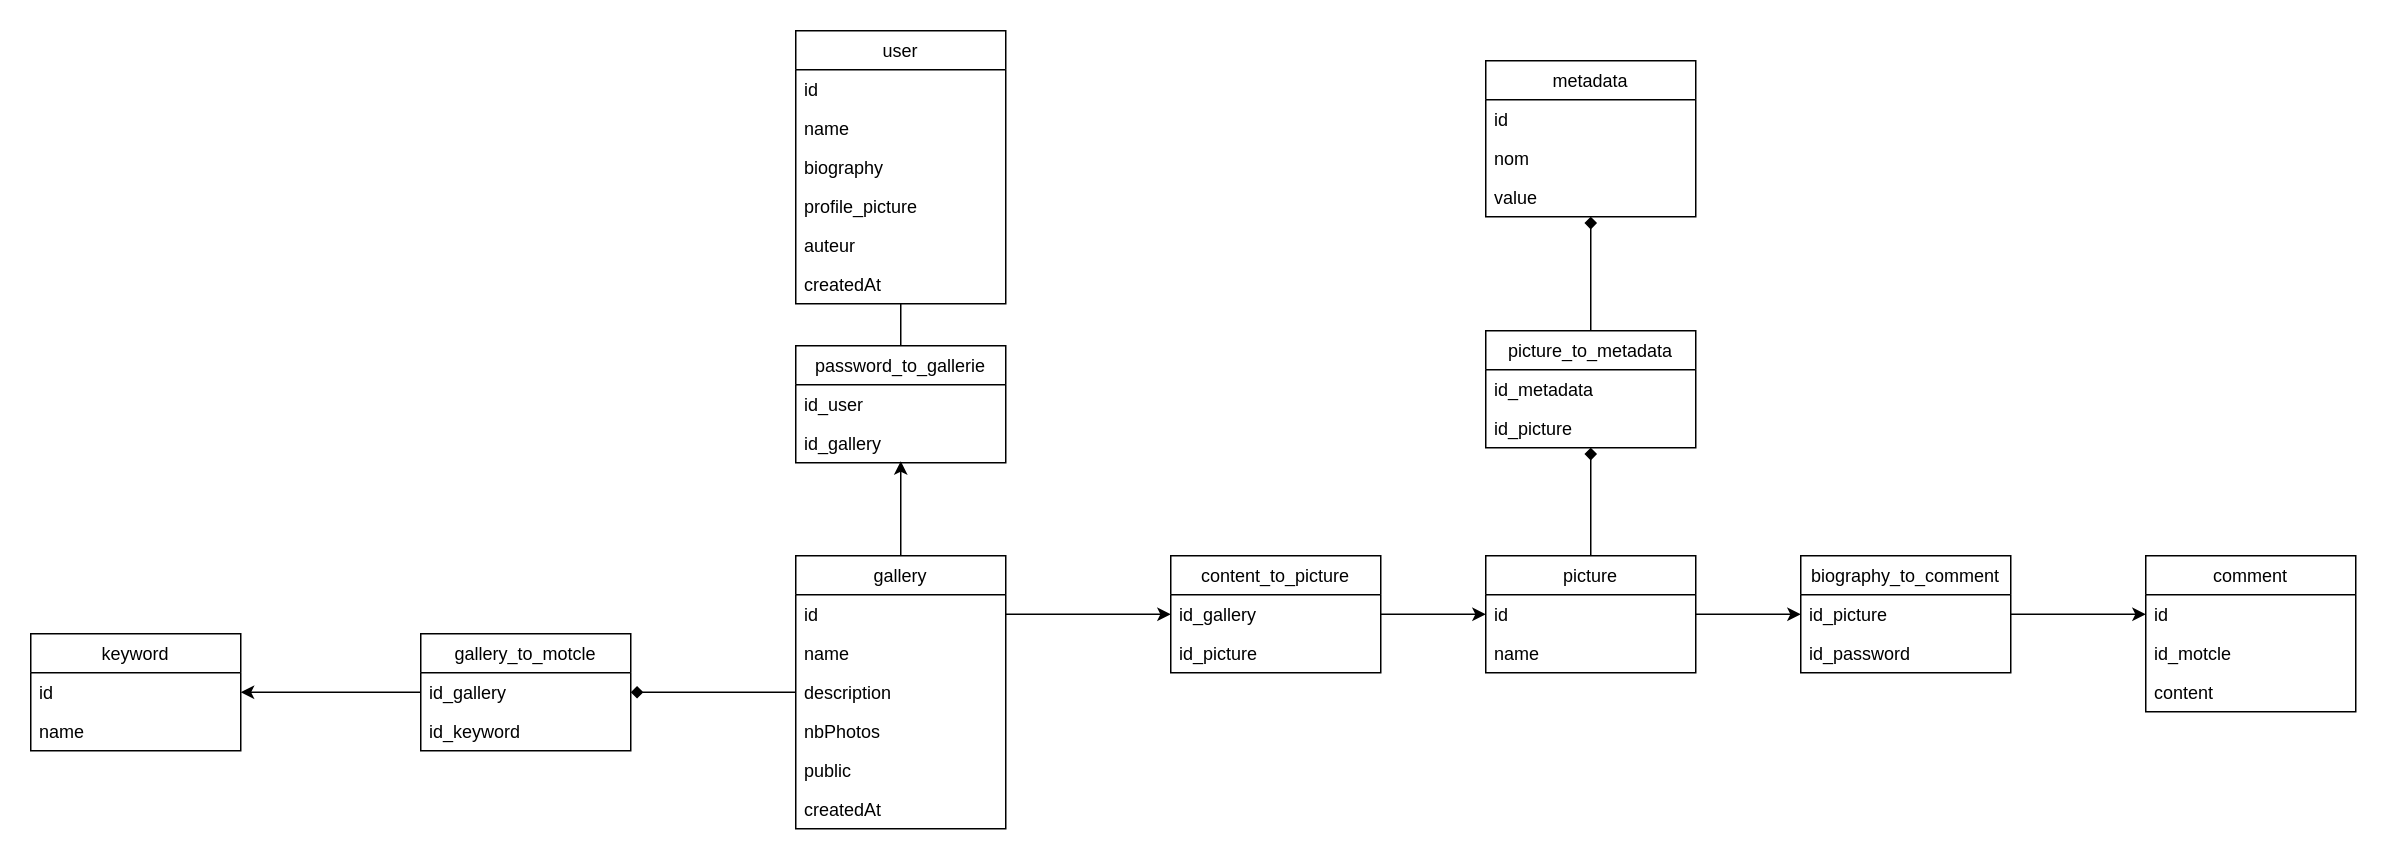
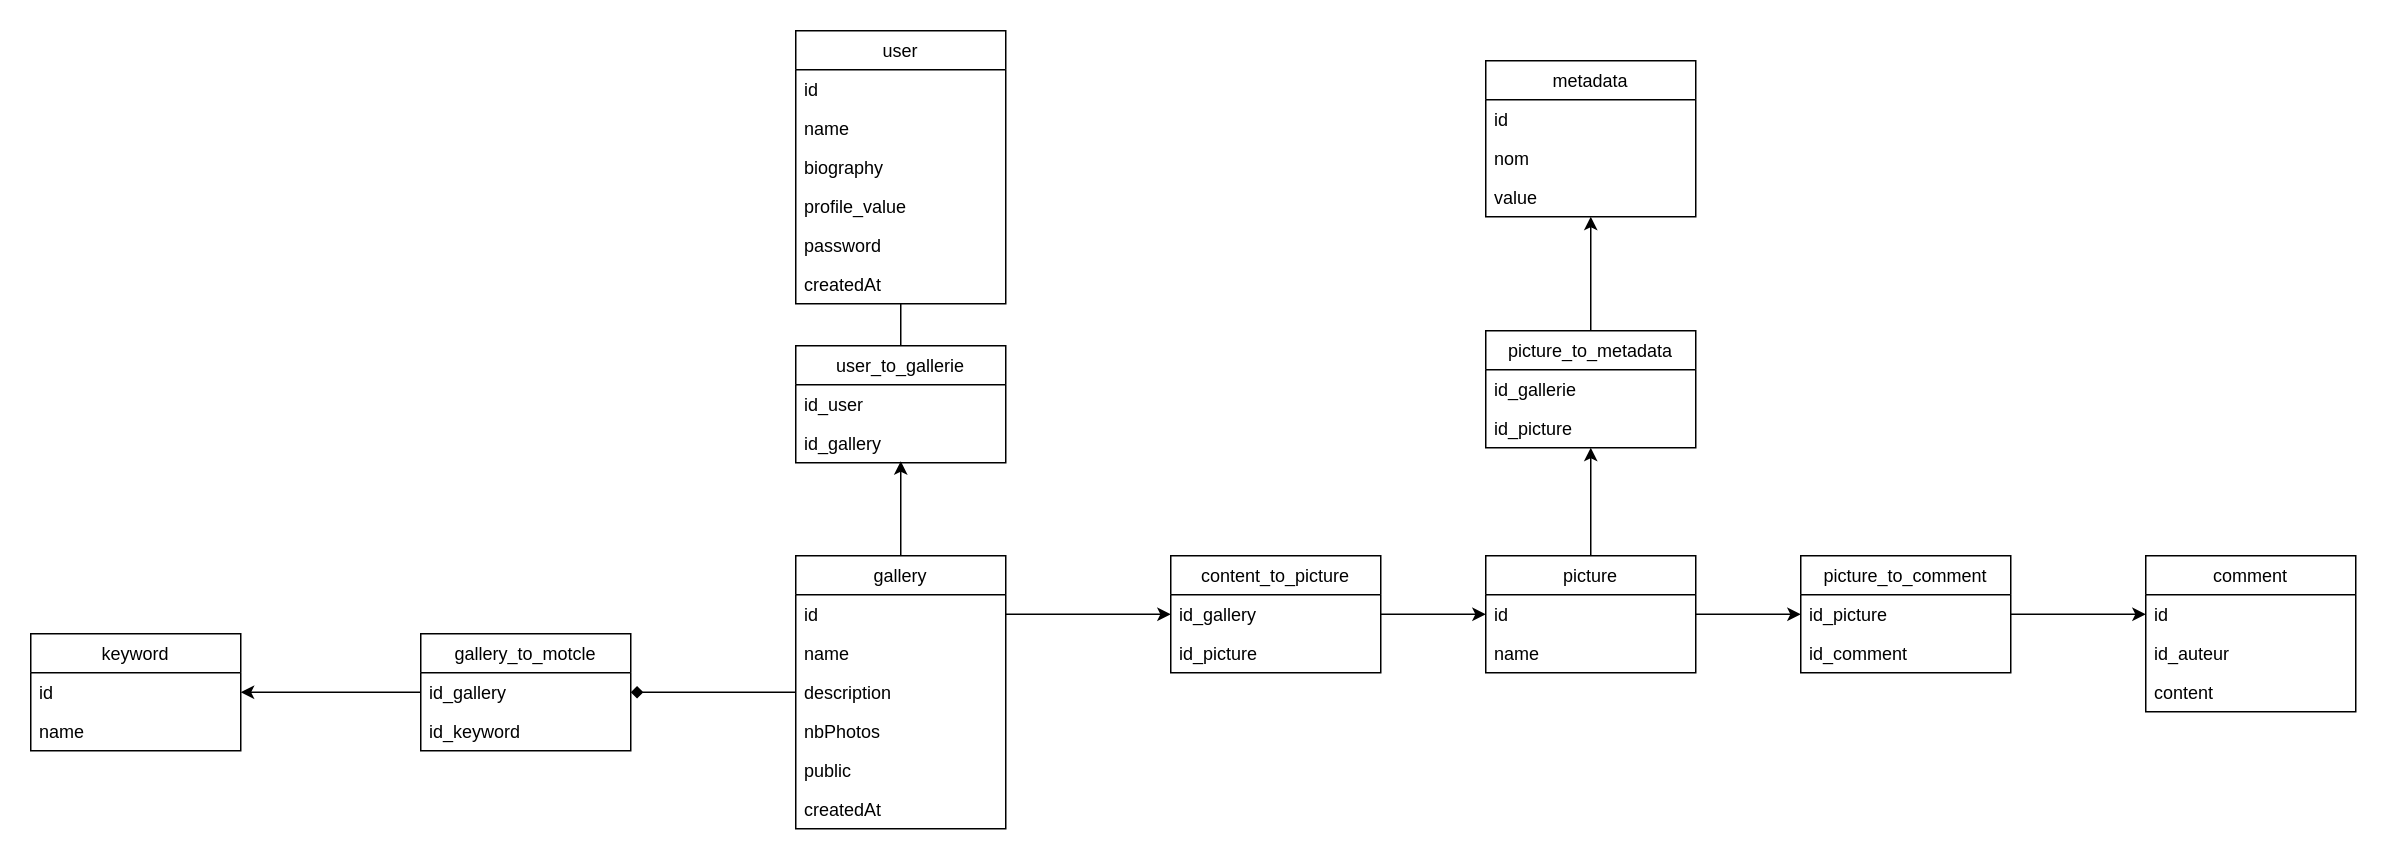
(873, 207) -> (863, 207)
(1591, 229) -> (1591, 228)
(834, 246) -> (844, 246)
(900, 366) -> (900, 366)
(1547, 390) -> (1540, 390)
(1591, 460) -> (1591, 459)
(1905, 576) -> (1905, 576)
(1862, 654) -> (1857, 654)
(2195, 654) -> (2197, 654)
